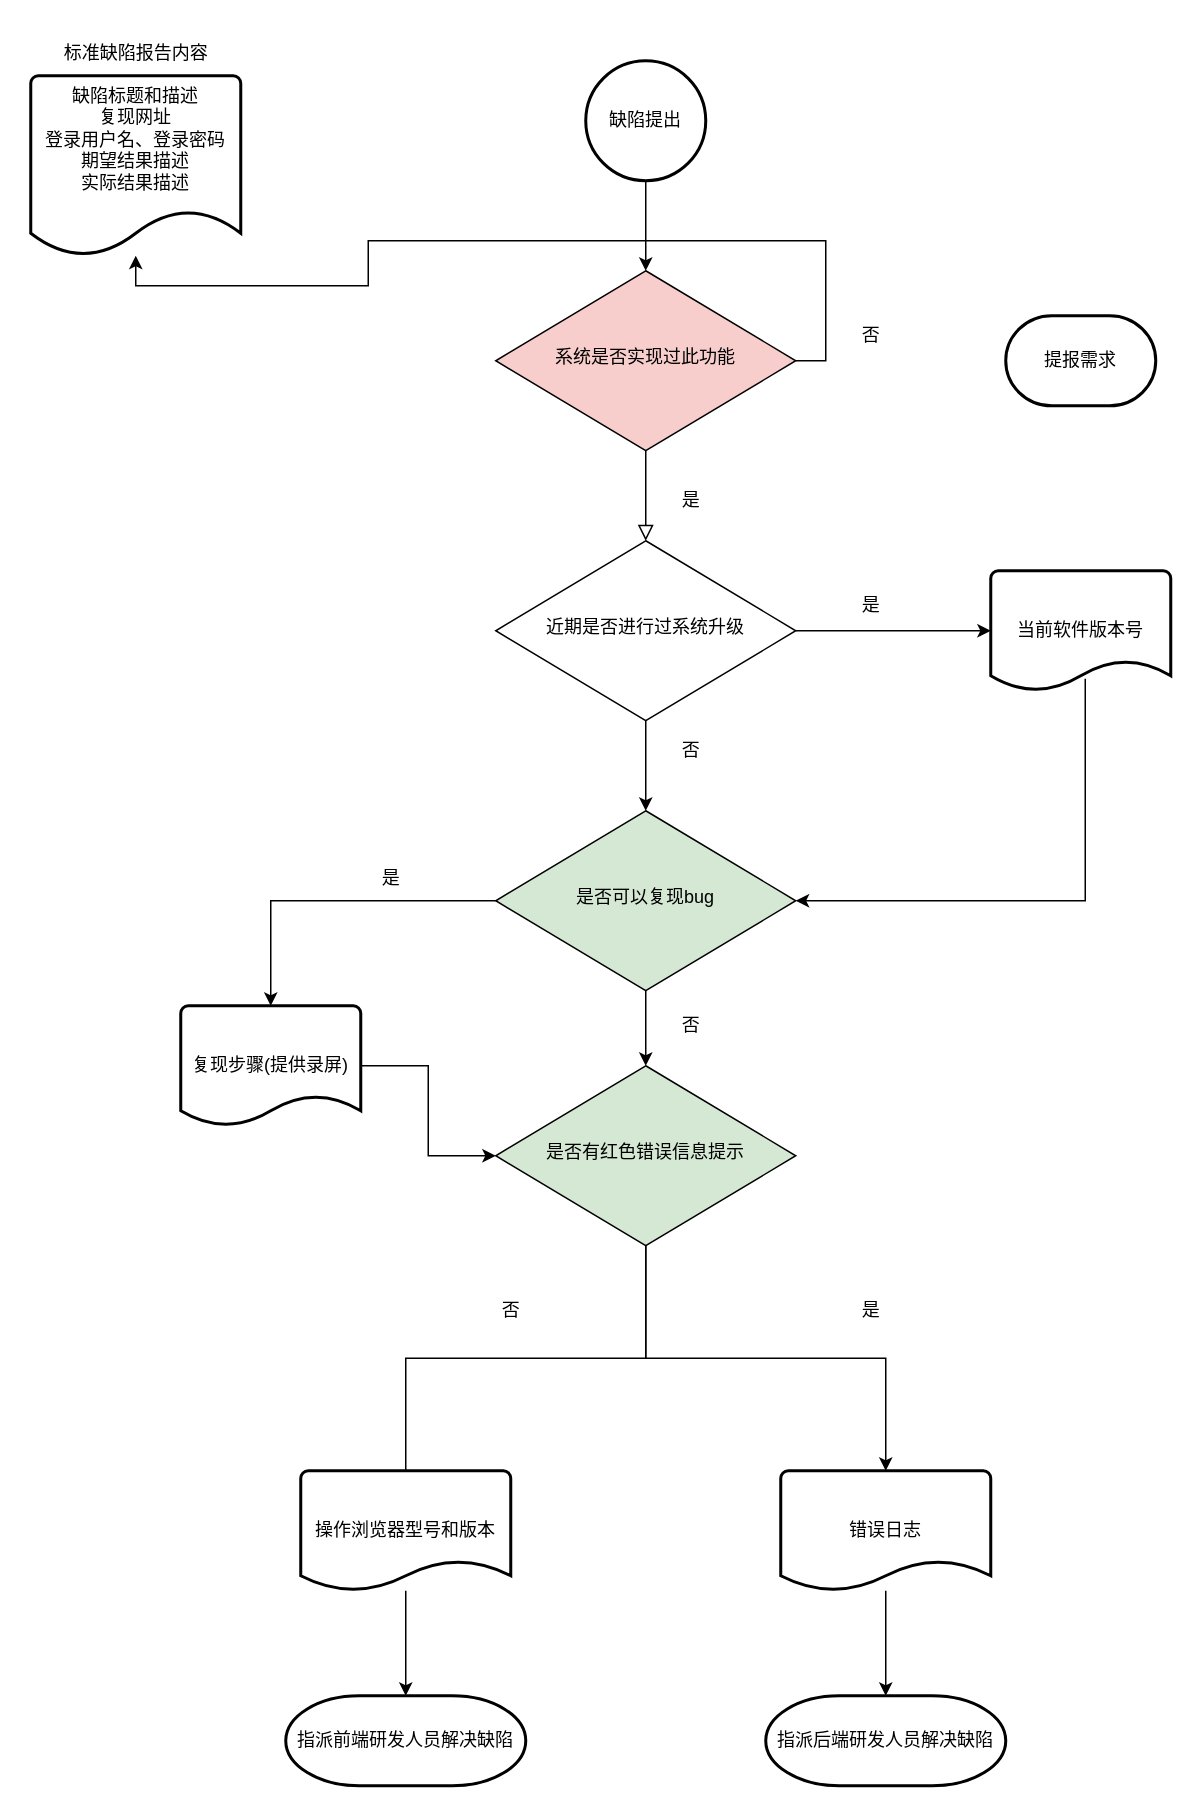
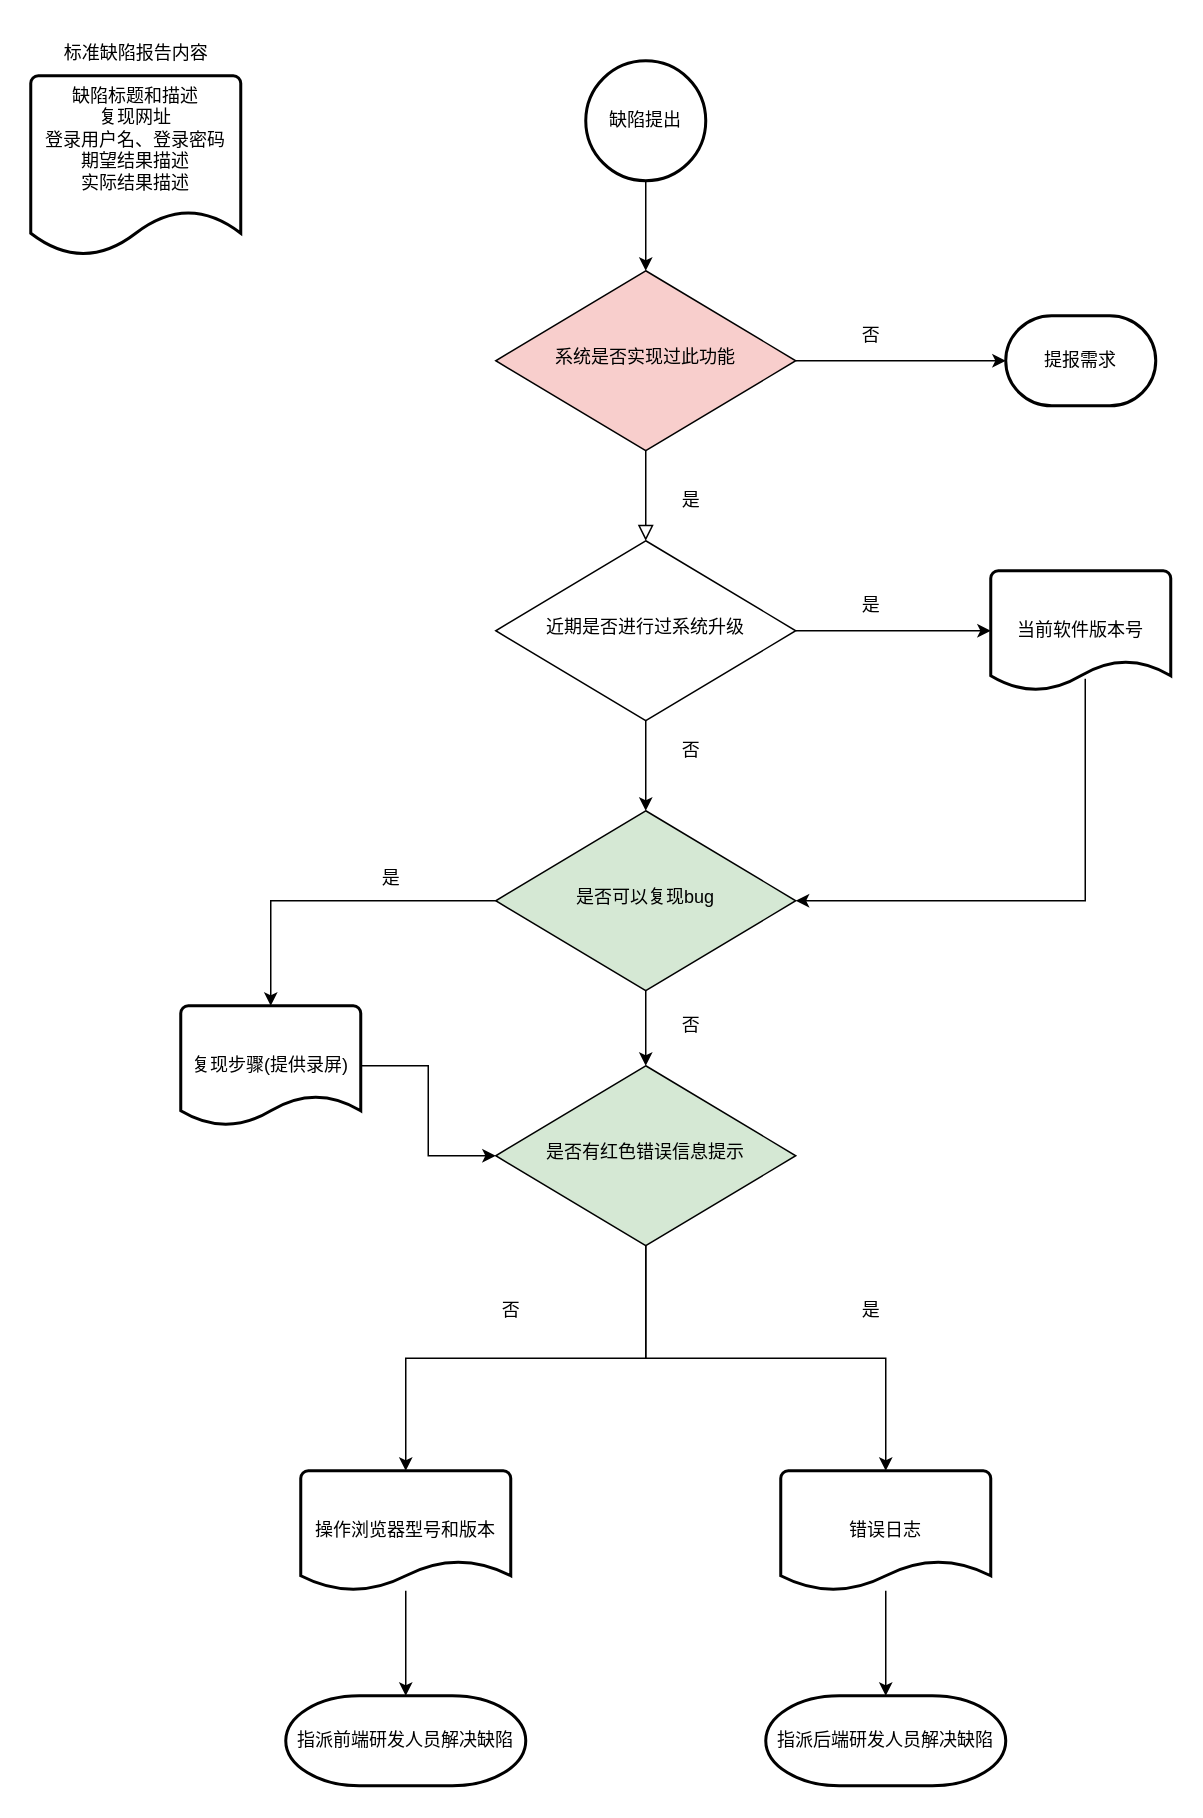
(510, 241) -> (909, 361)
(406, 1463) -> (406, 1459)
